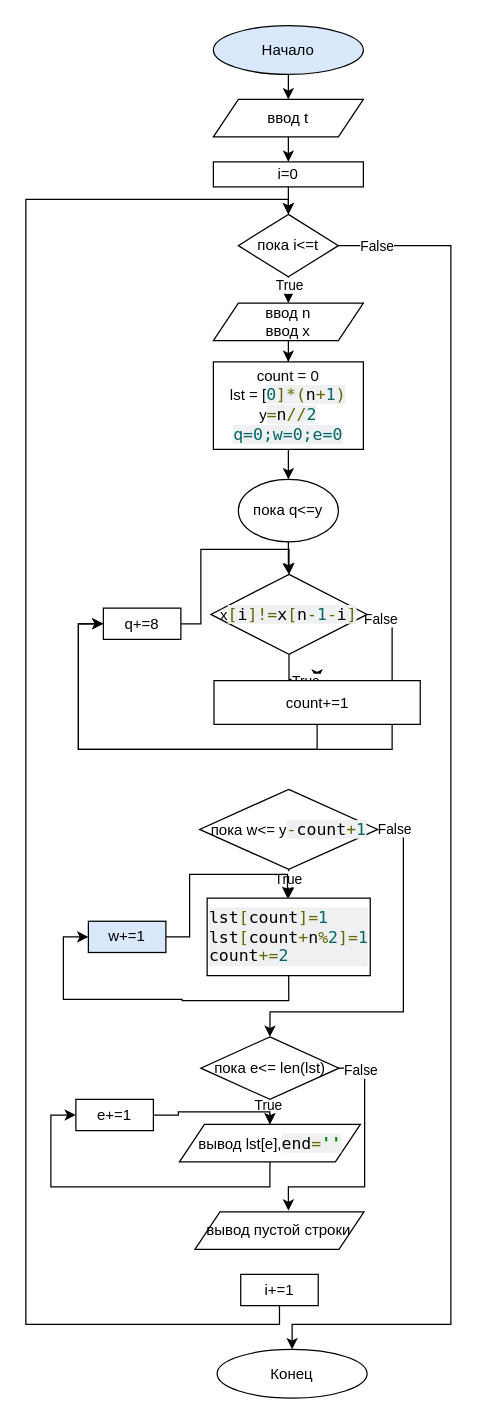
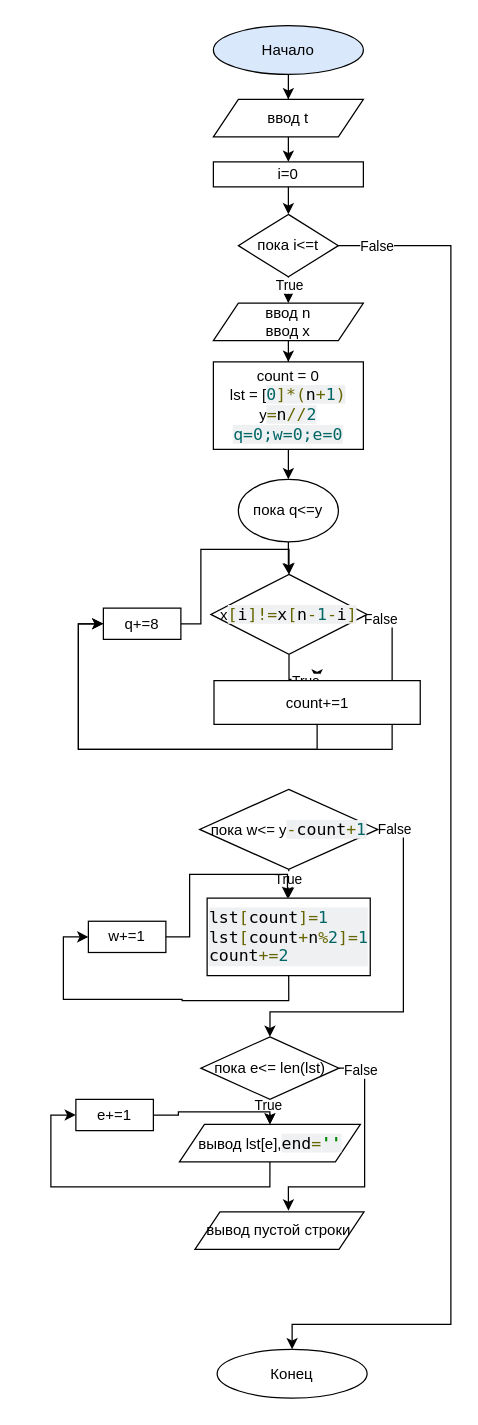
(26, 768) -> none
(127, 937) -> (127, 937)
(279, 1290) -> none
